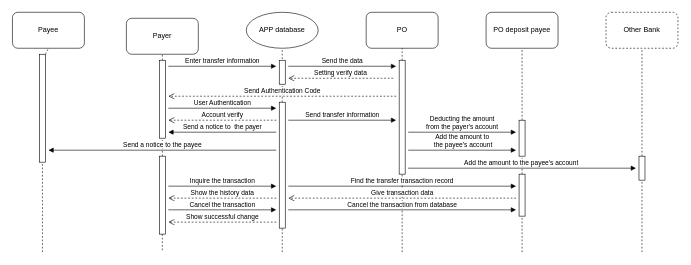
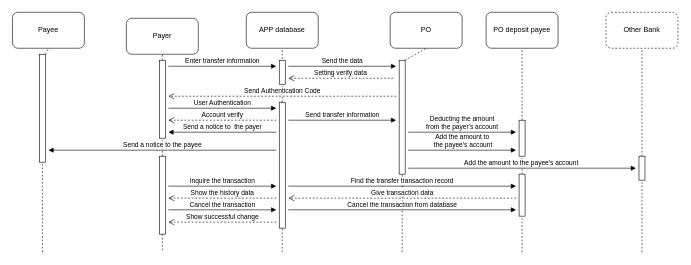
(282, 30) -> (282, 30)
(402, 30) -> (426, 30)
